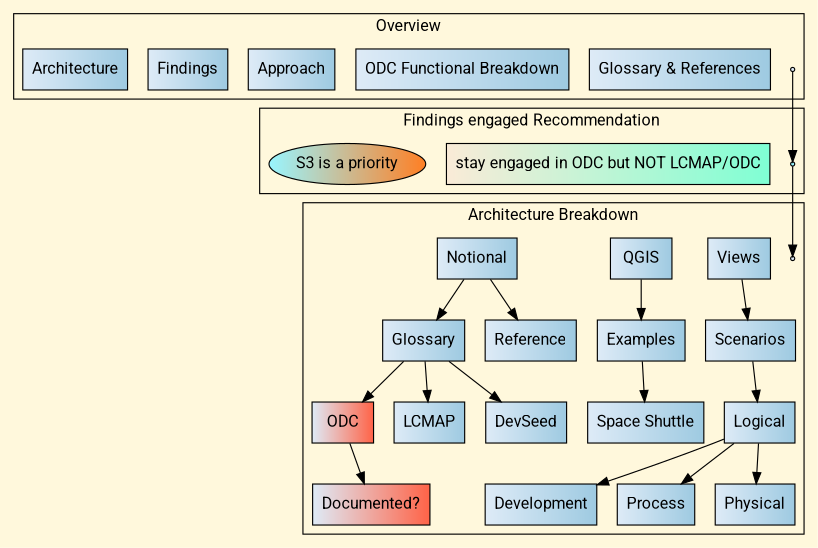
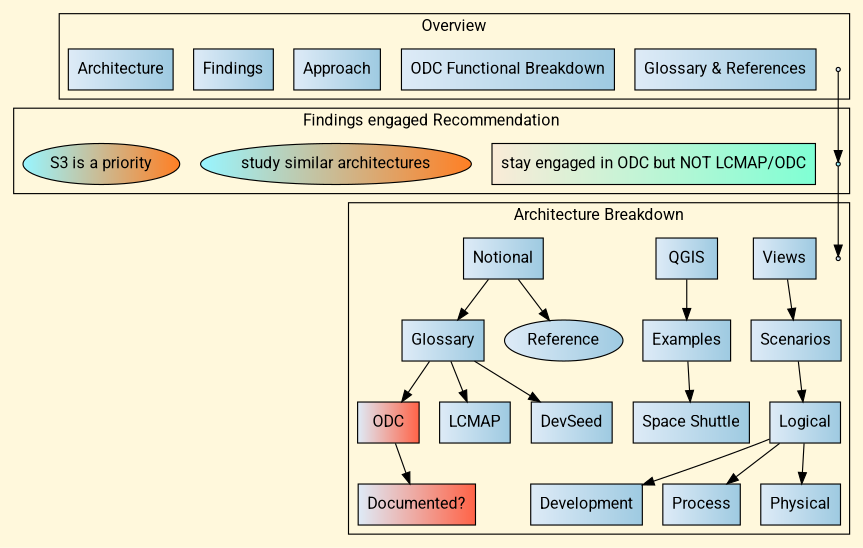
none -> (336, 164)
(531, 341) -> (564, 341)
